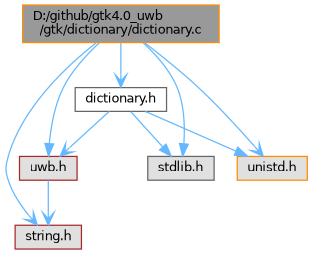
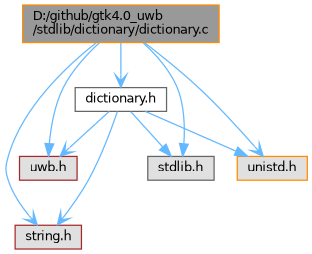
(121, 24) -> (121, 24)
(48, 197) -> (96, 166)
